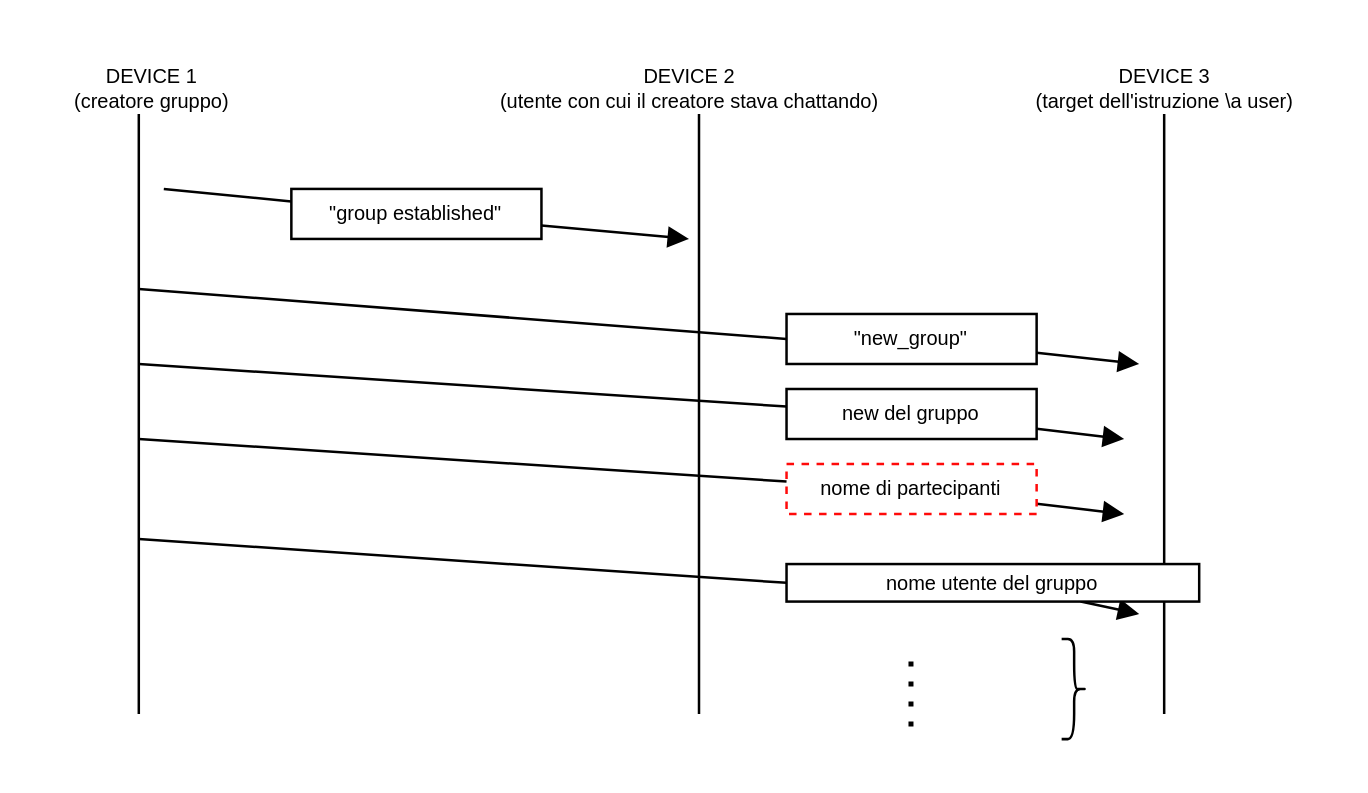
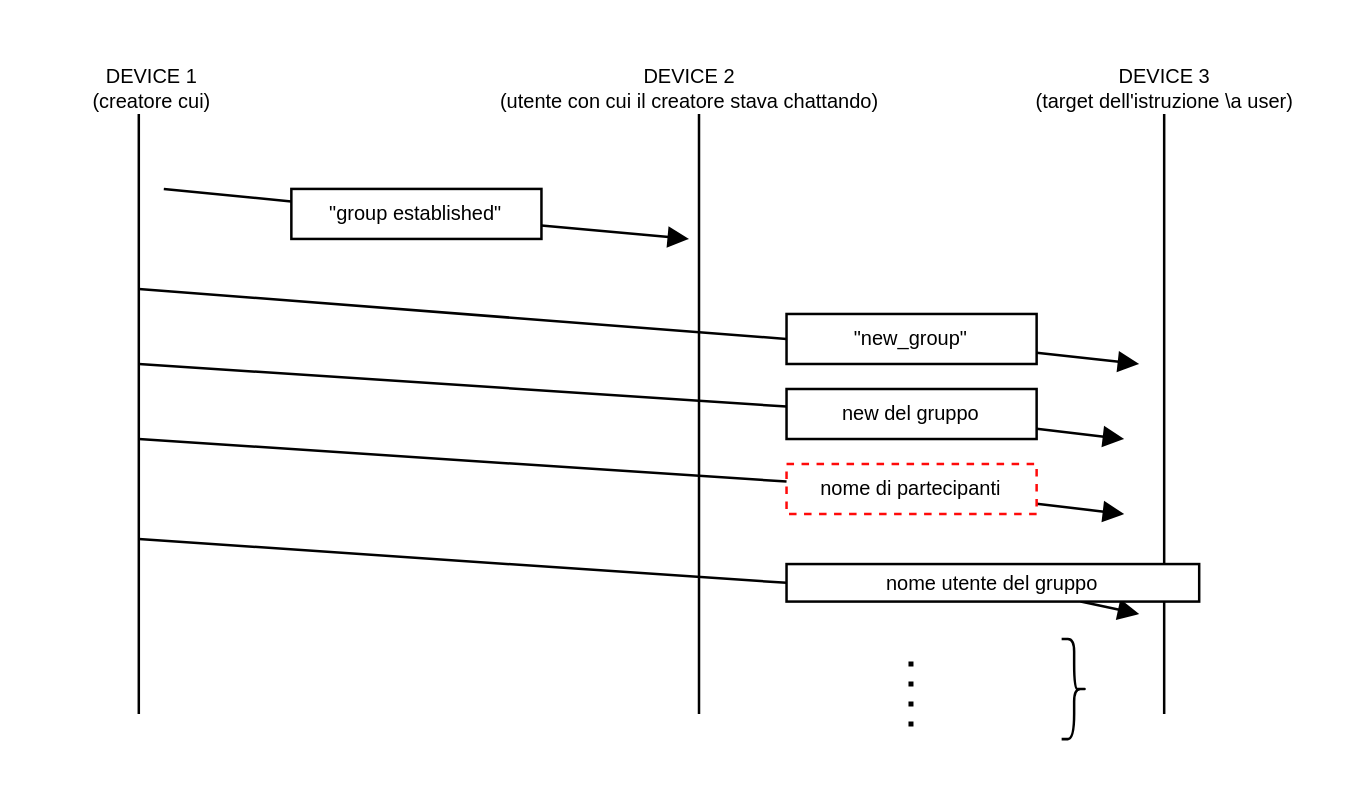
(153, 89) -> (153, 89)
